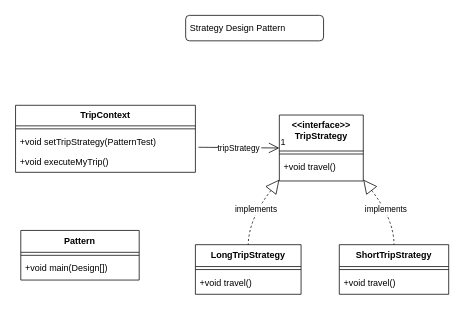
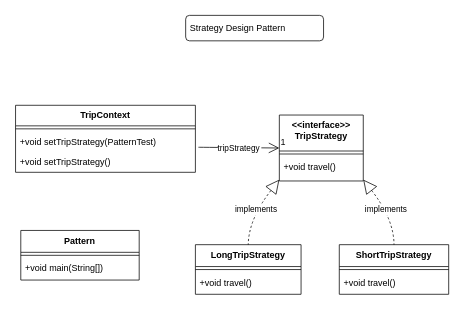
(69, 162) -> (74, 162)
(70, 269) -> (70, 269)
